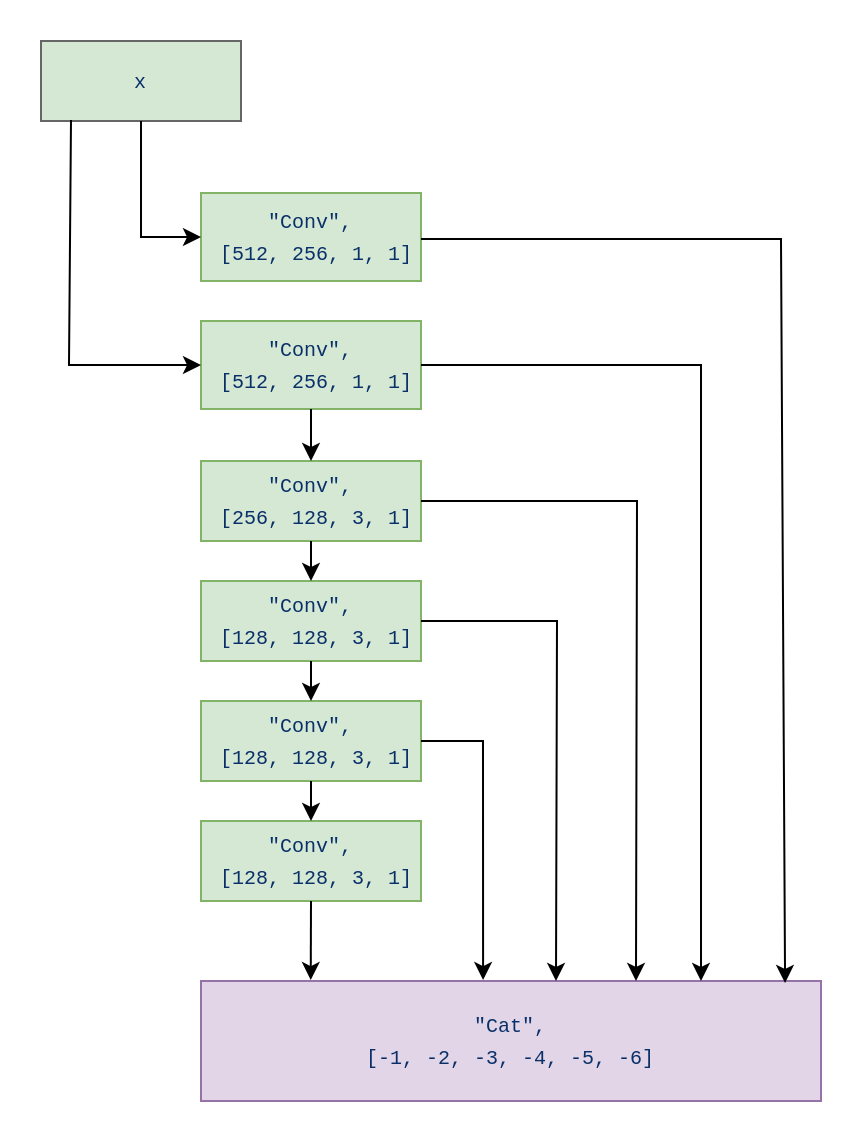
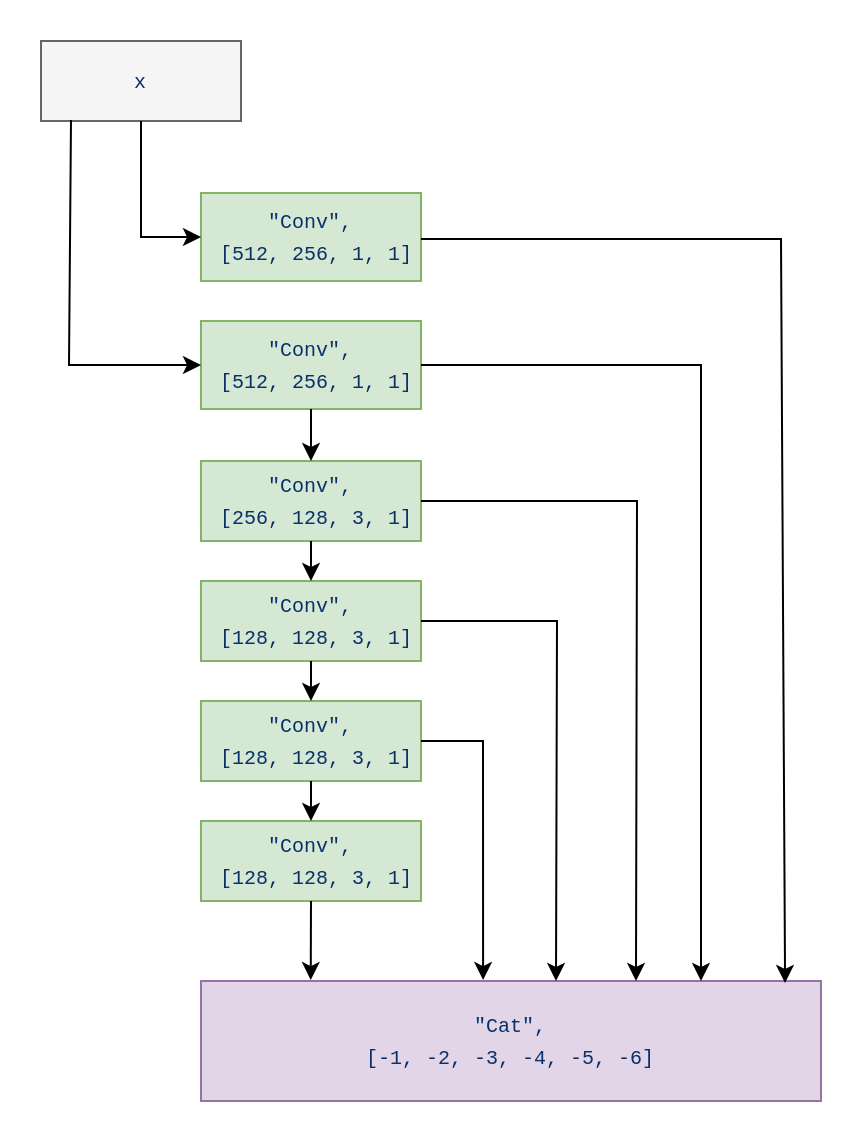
(141, 81) -> (141, 81)
